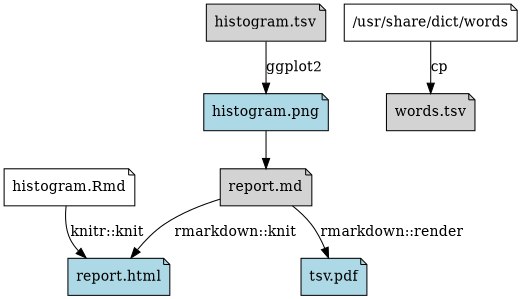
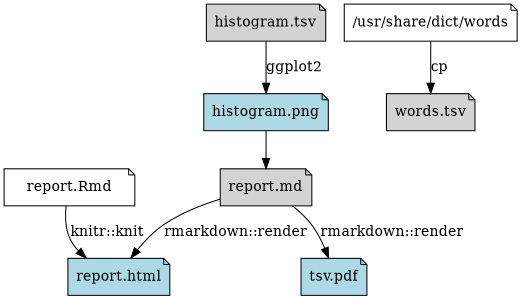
(69, 187) -> (69, 187)
(236, 232) -> (236, 232)
